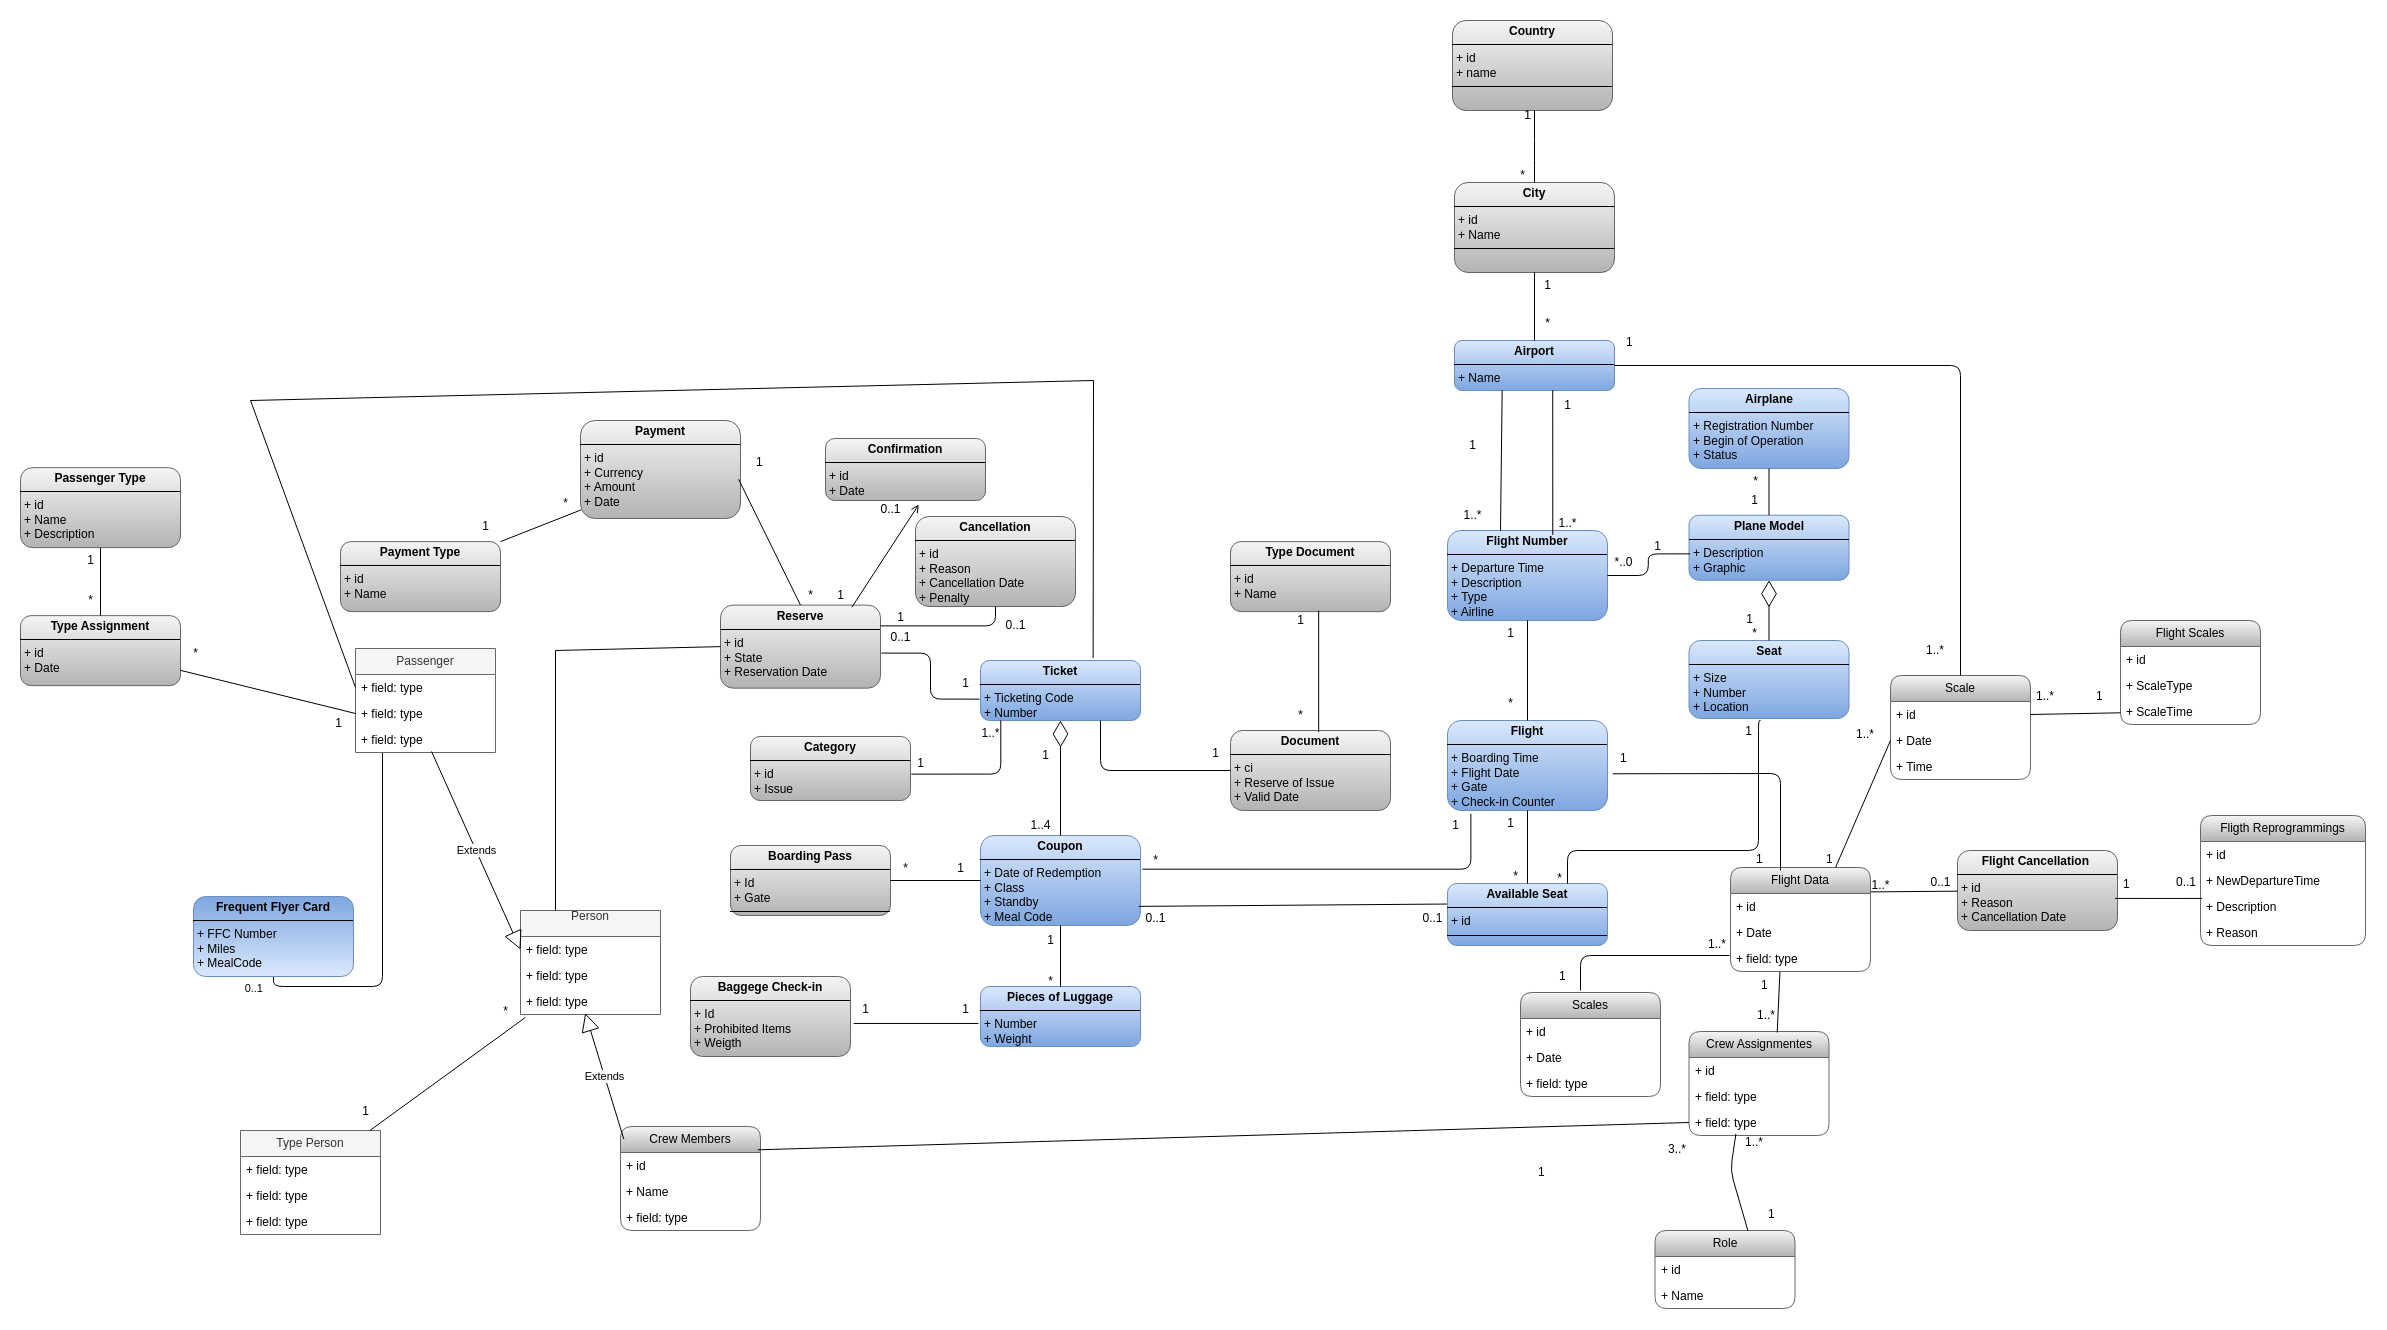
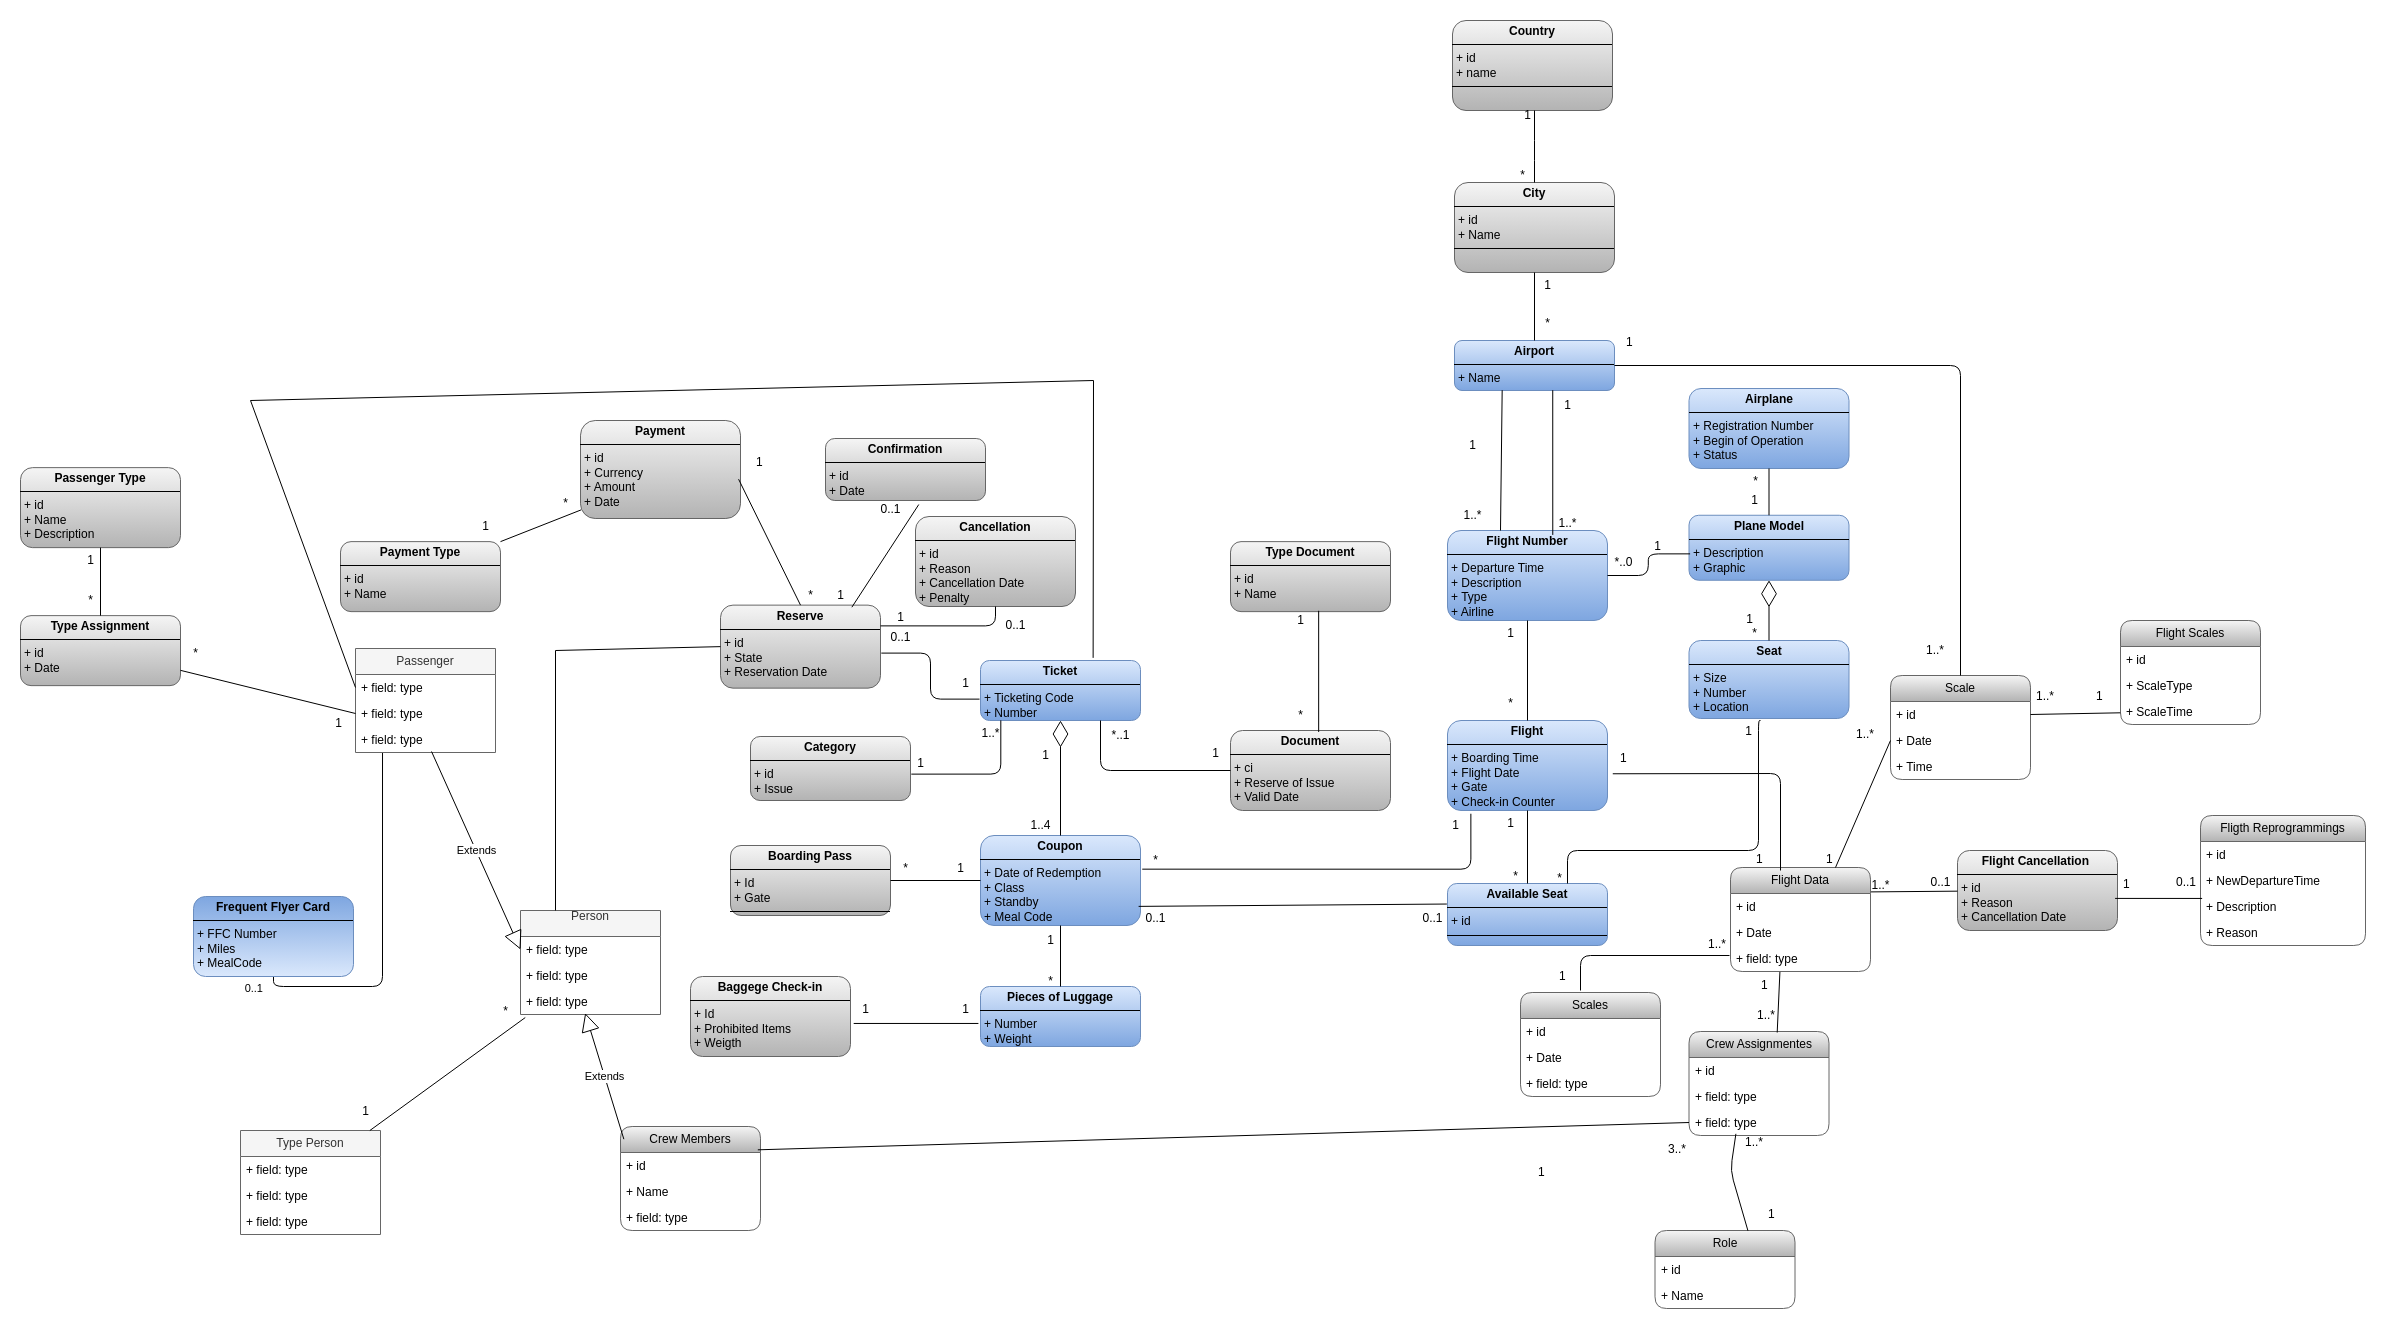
(916, 509) -> (917, 508)
none -> (1121, 736)
